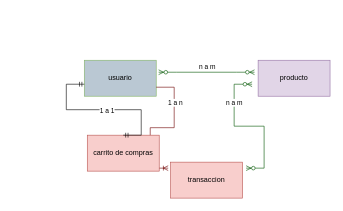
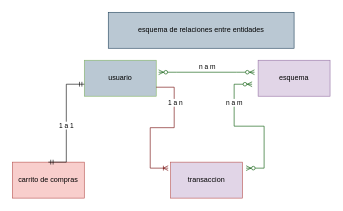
none -> (201, 30)
(294, 78) -> (294, 78)
(123, 153) -> (48, 180)
(207, 180) -> (207, 180)
